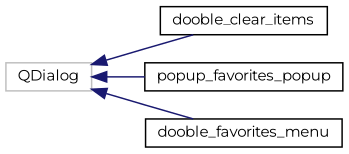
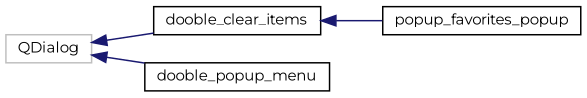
(126, 77) -> (359, 21)
(244, 133) -> (237, 77)
